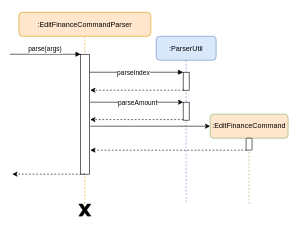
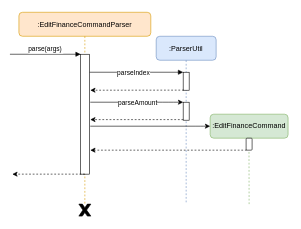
(249, 126) -> (249, 126)
